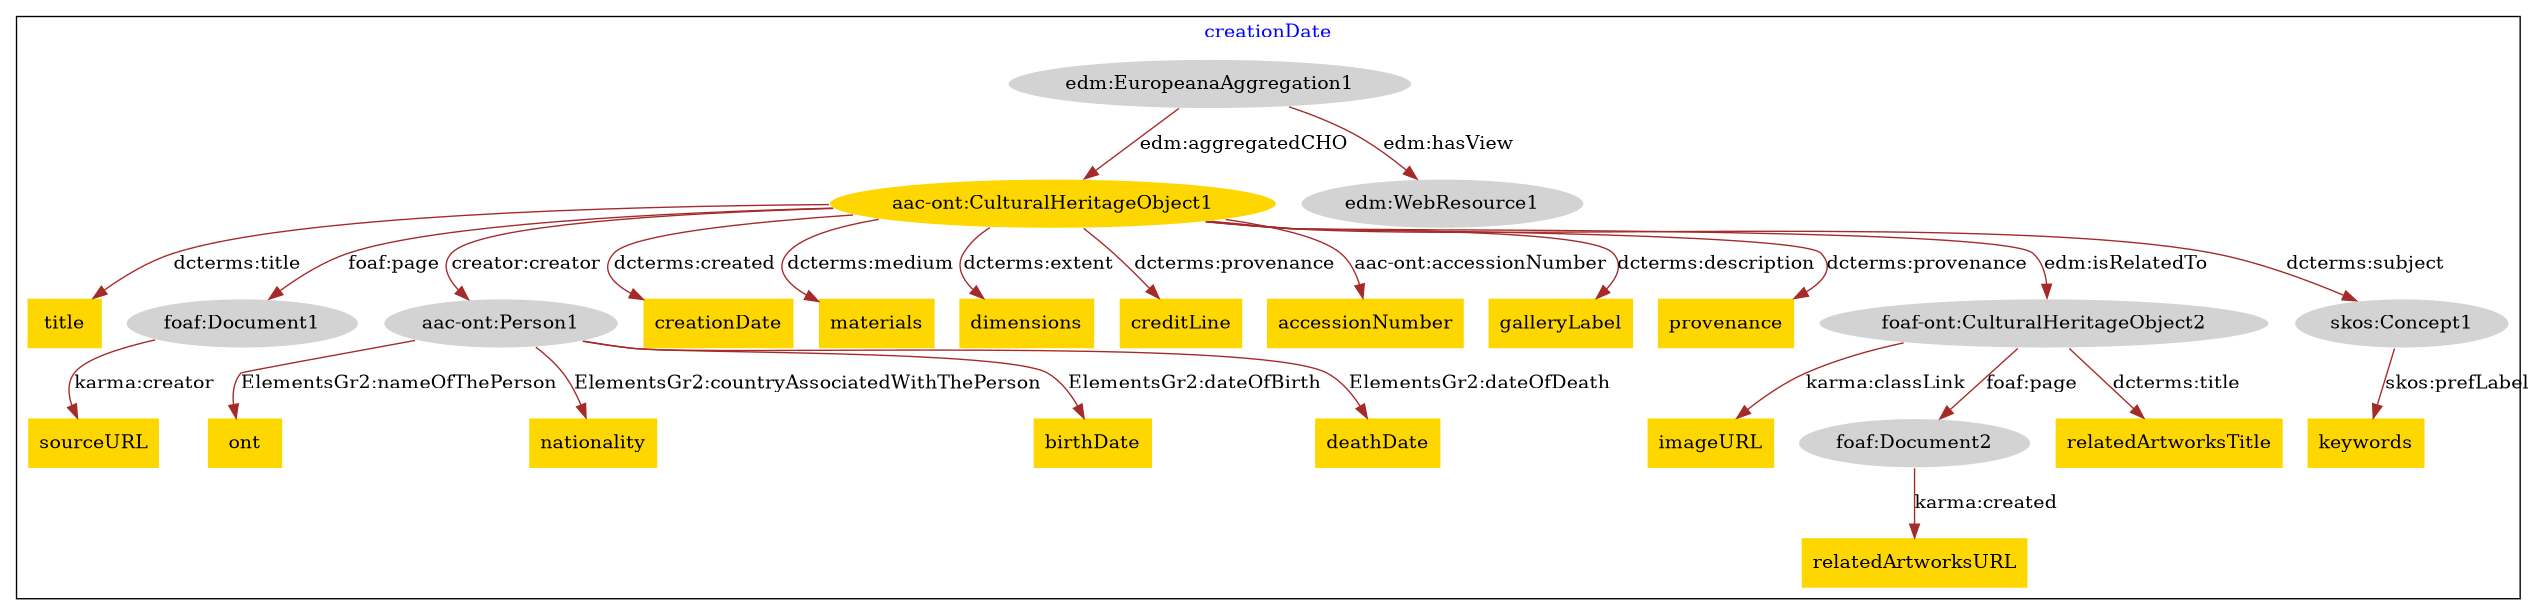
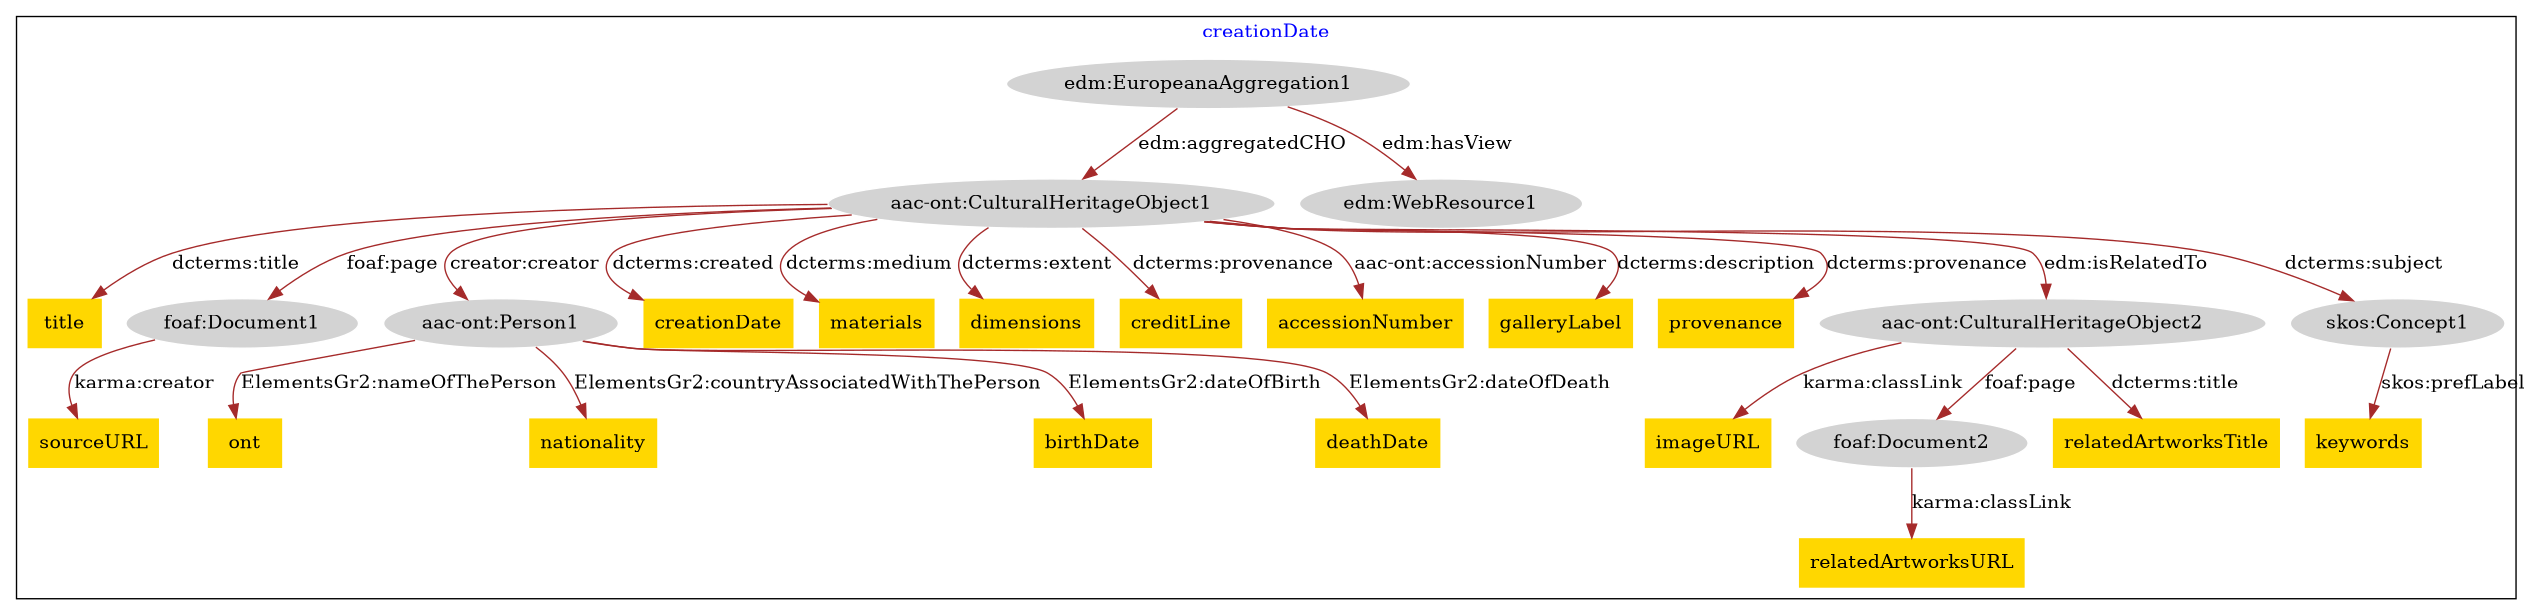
(1053, 204) -> (1052, 204)
(2044, 323) -> (2043, 323)
(1986, 503) -> (1992, 503)
